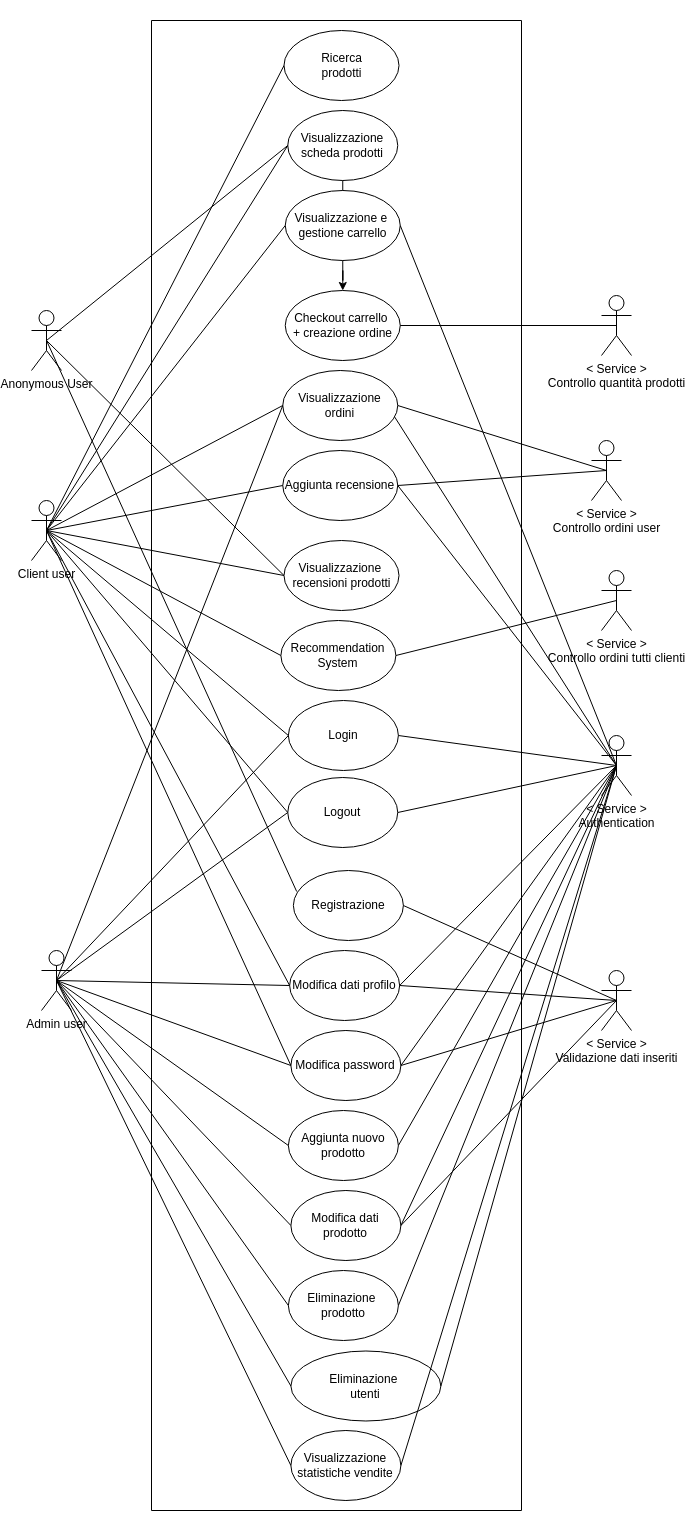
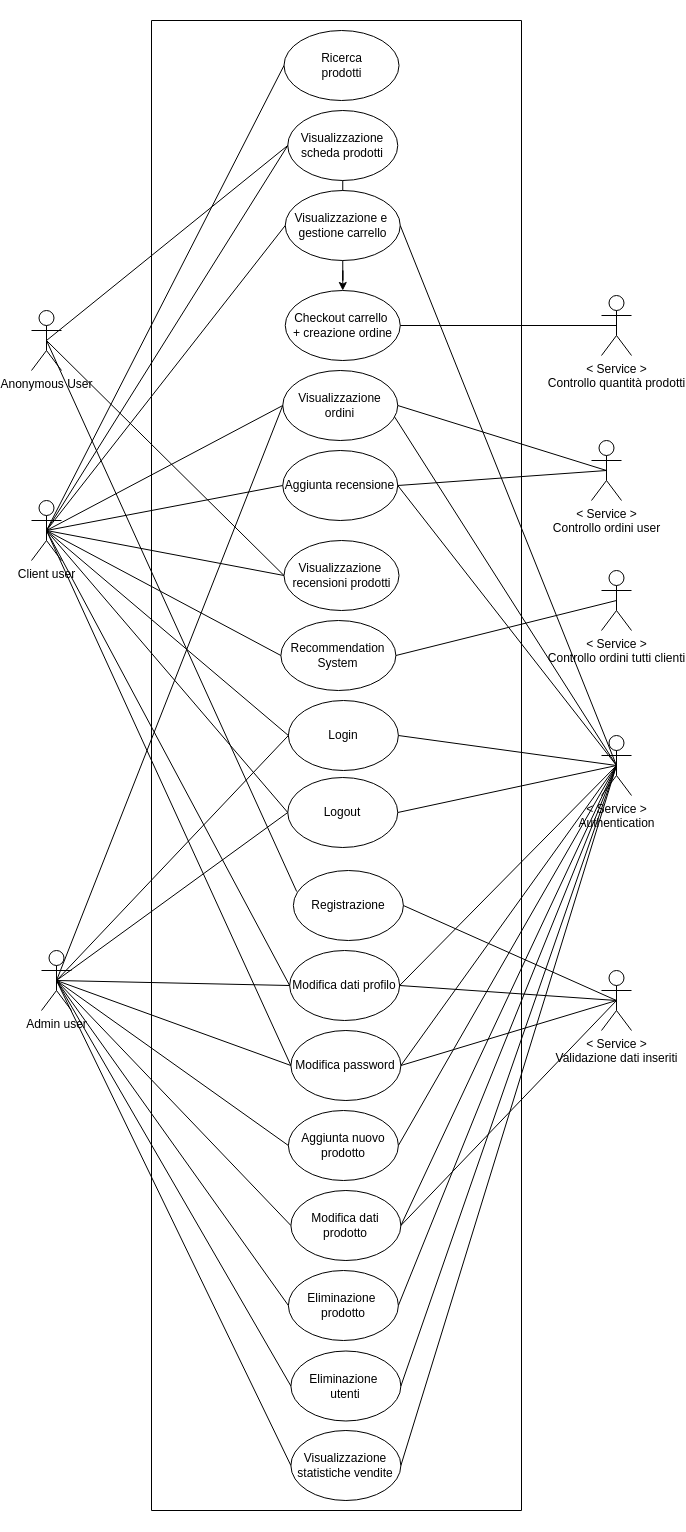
(366, 1386) -> (346, 1386)
